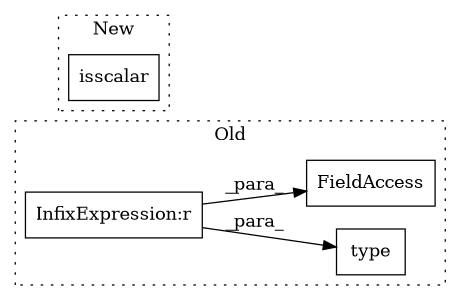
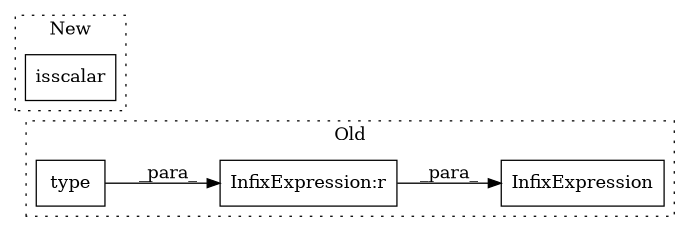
(371, 183) -> (583, 183)
(263, 236) -> (156, 183)
